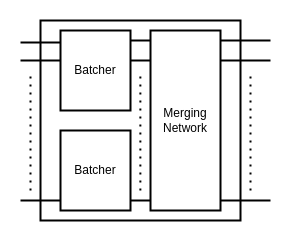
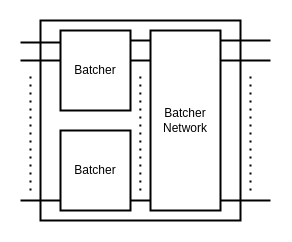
(186, 121) -> (186, 121)
